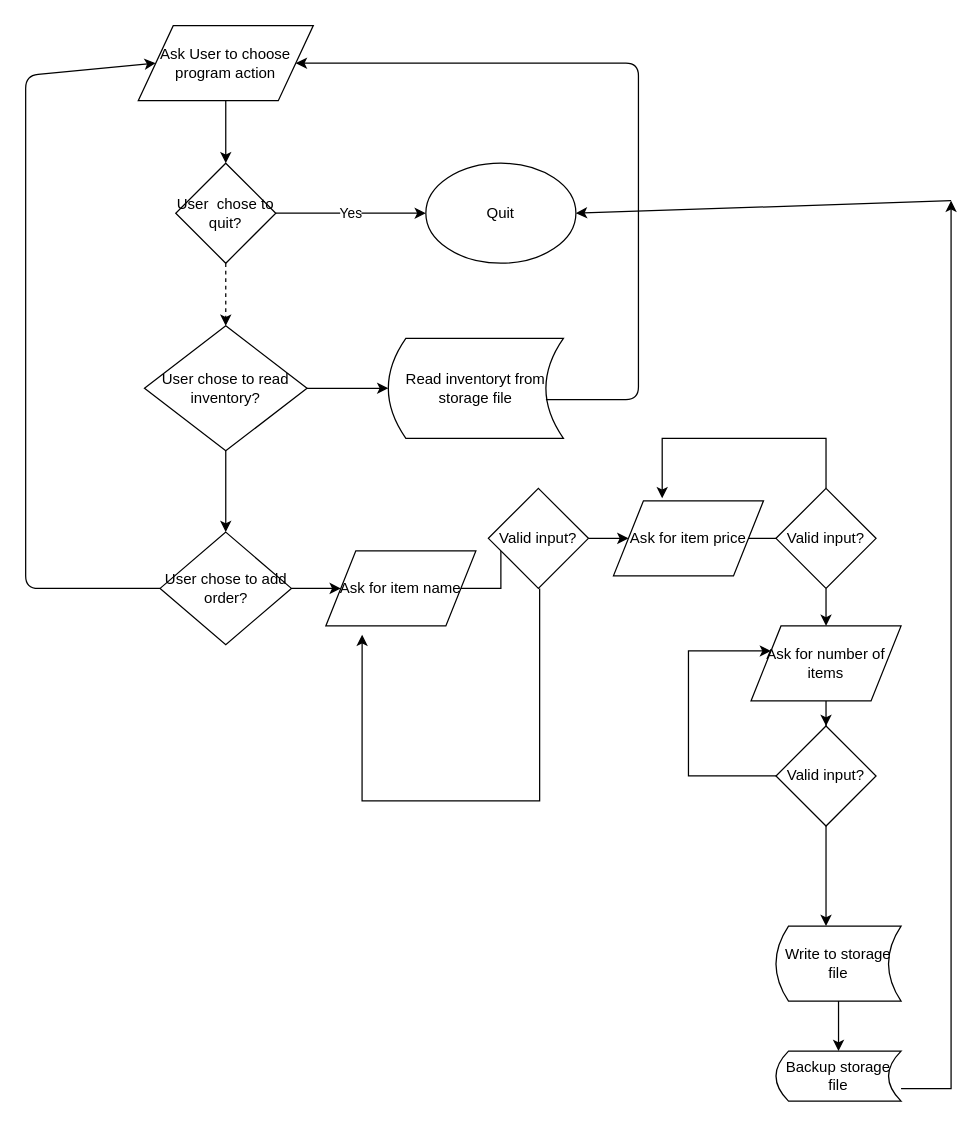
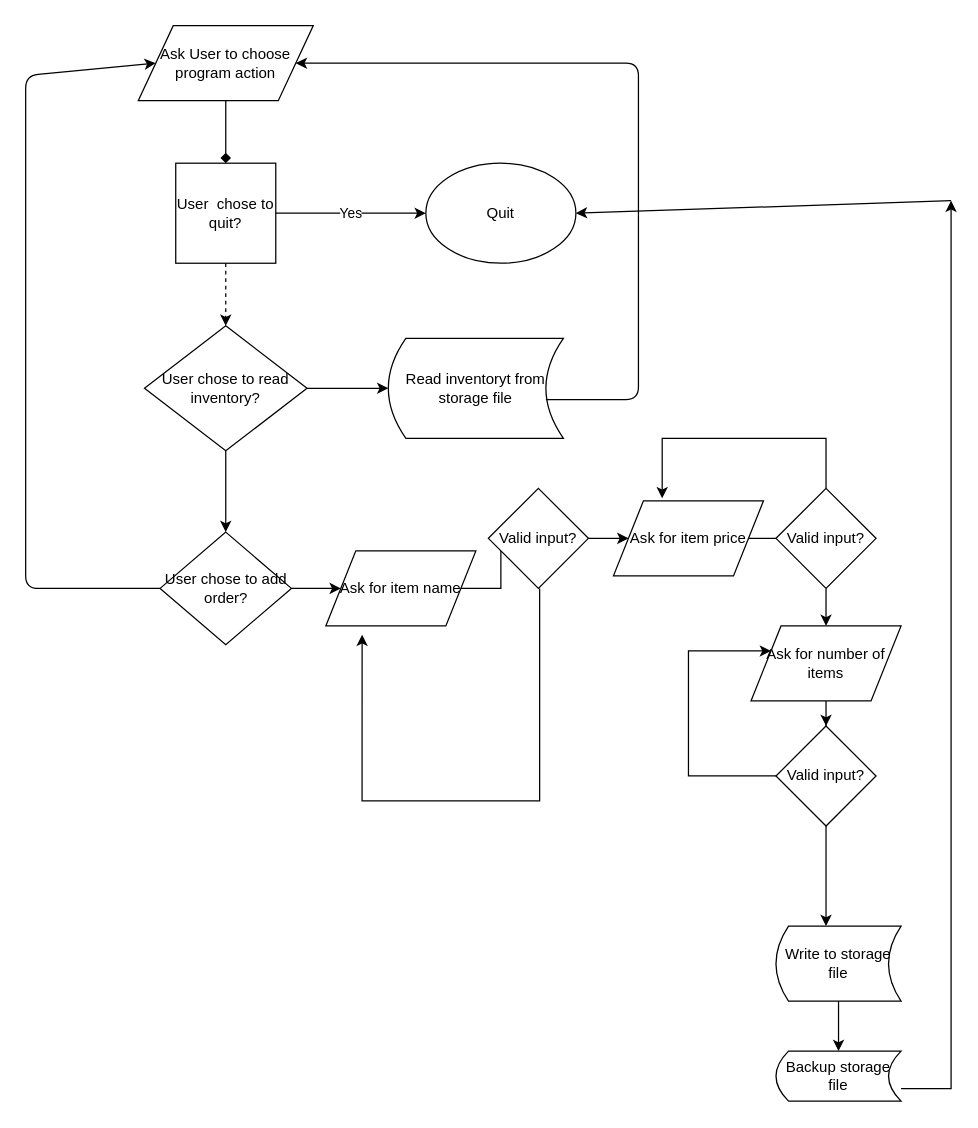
(226, 153) -> (226, 152)
(226, 213) -> (226, 213)
